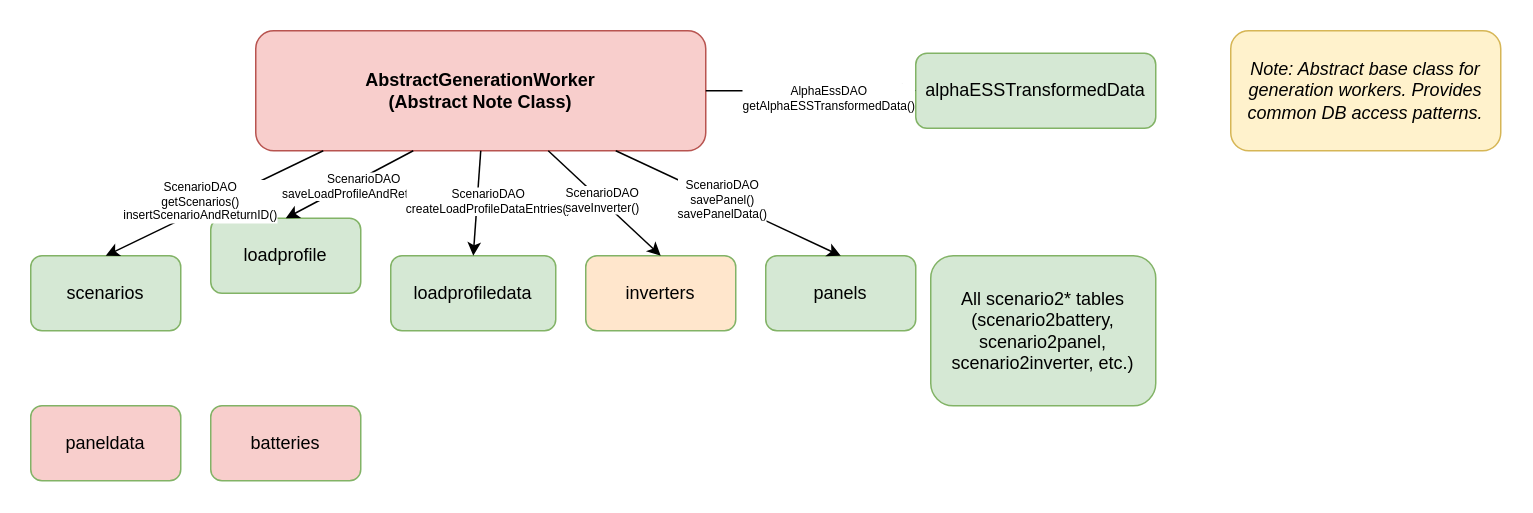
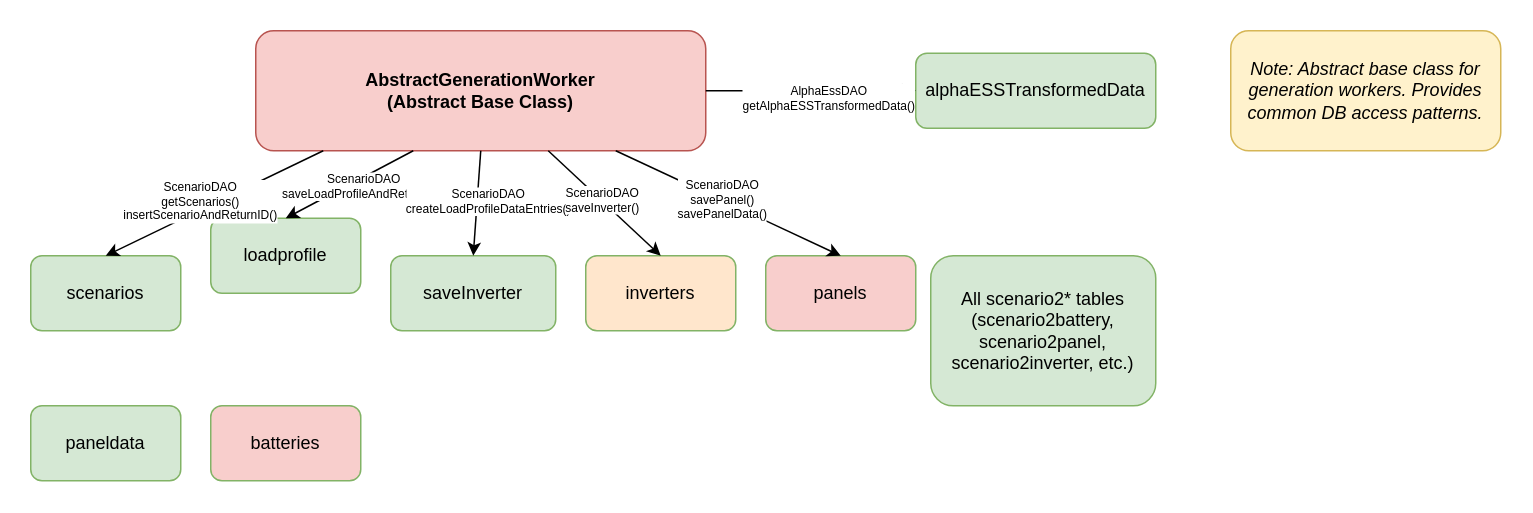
(481, 91) -> (481, 91)
(473, 293) -> (473, 293)
(841, 293) -> (841, 293)
(106, 443) -> (106, 443)
